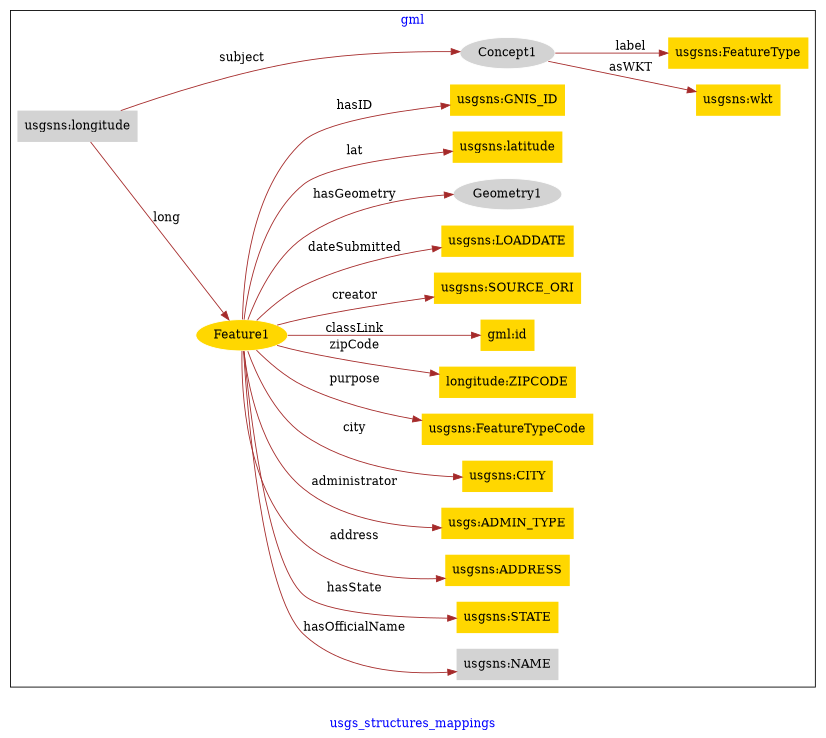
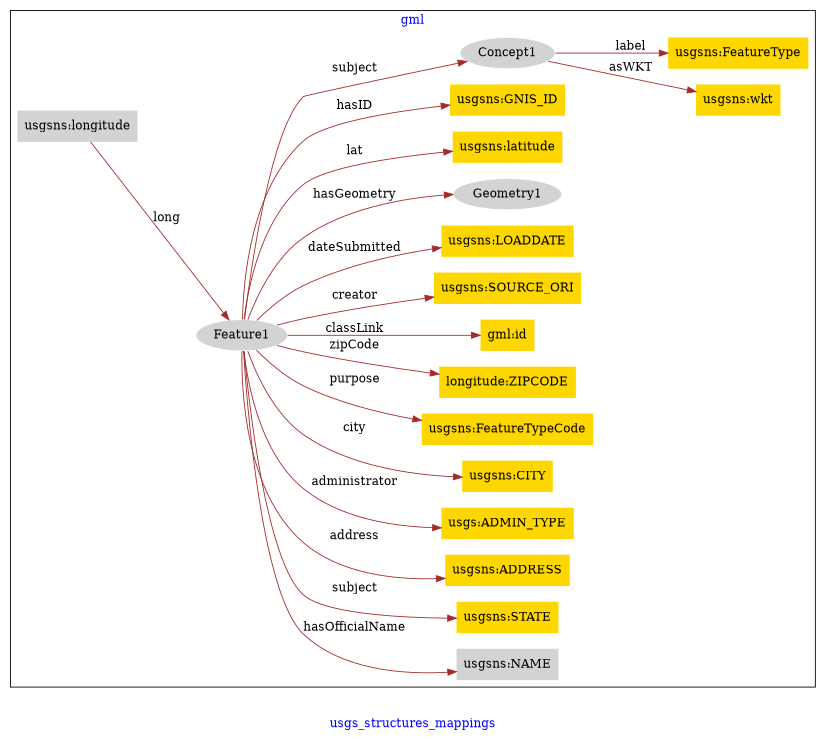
(283, 65) -> (285, 129)
(242, 335) -> (242, 335)
(355, 588) -> (355, 588)
